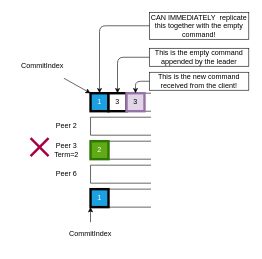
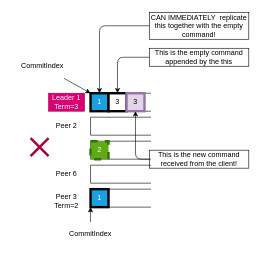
(199, 57) -> (199, 57)
(199, 81) -> (199, 159)
none -> (66, 102)
(66, 150) -> (66, 201)
(99, 150) -> (99, 150)
